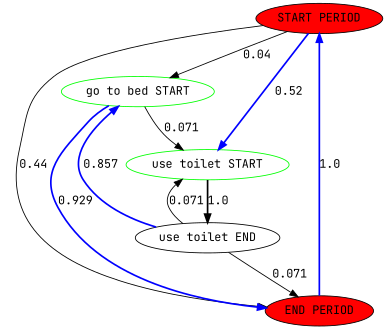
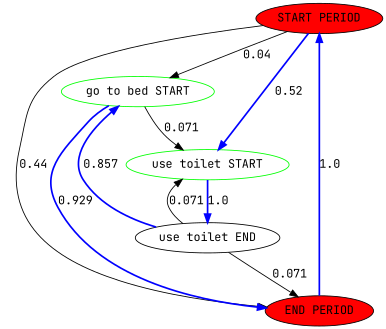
(208, 197) -> (208, 197)
